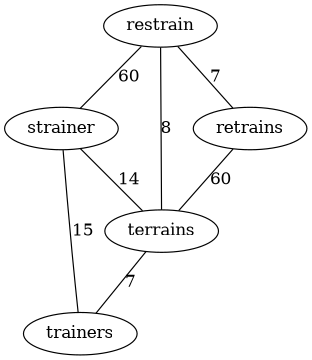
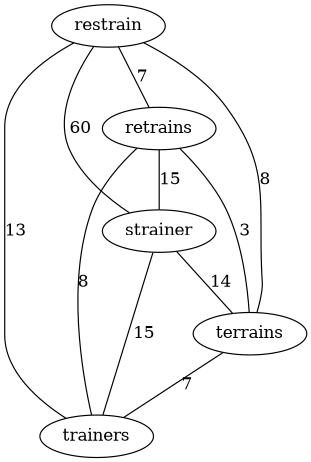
none -> (159, 180)
(221, 180) -> (245, 231)
none -> (5, 228)
none -> (79, 274)
